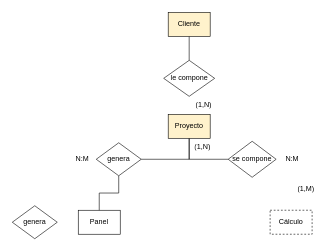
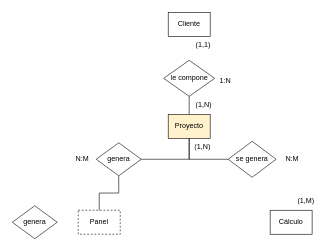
(189, 24) -> (189, 24)
none -> (204, 45)
(189, 48) -> none
none -> (228, 81)
none -> (189, 105)
(252, 159) -> (252, 159)
(306, 189) -> (306, 201)
(99, 222) -> (99, 222)
(291, 222) -> (291, 222)
